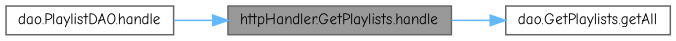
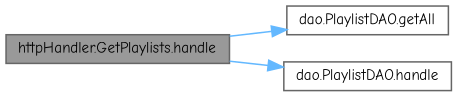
(193, 20) -> (249, 63)
(588, 20) -> (368, 20)
